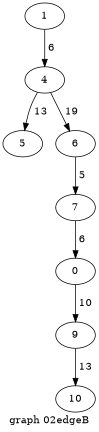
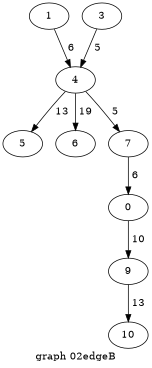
none -> (102, 16)
(76, 172) -> (101, 108)
